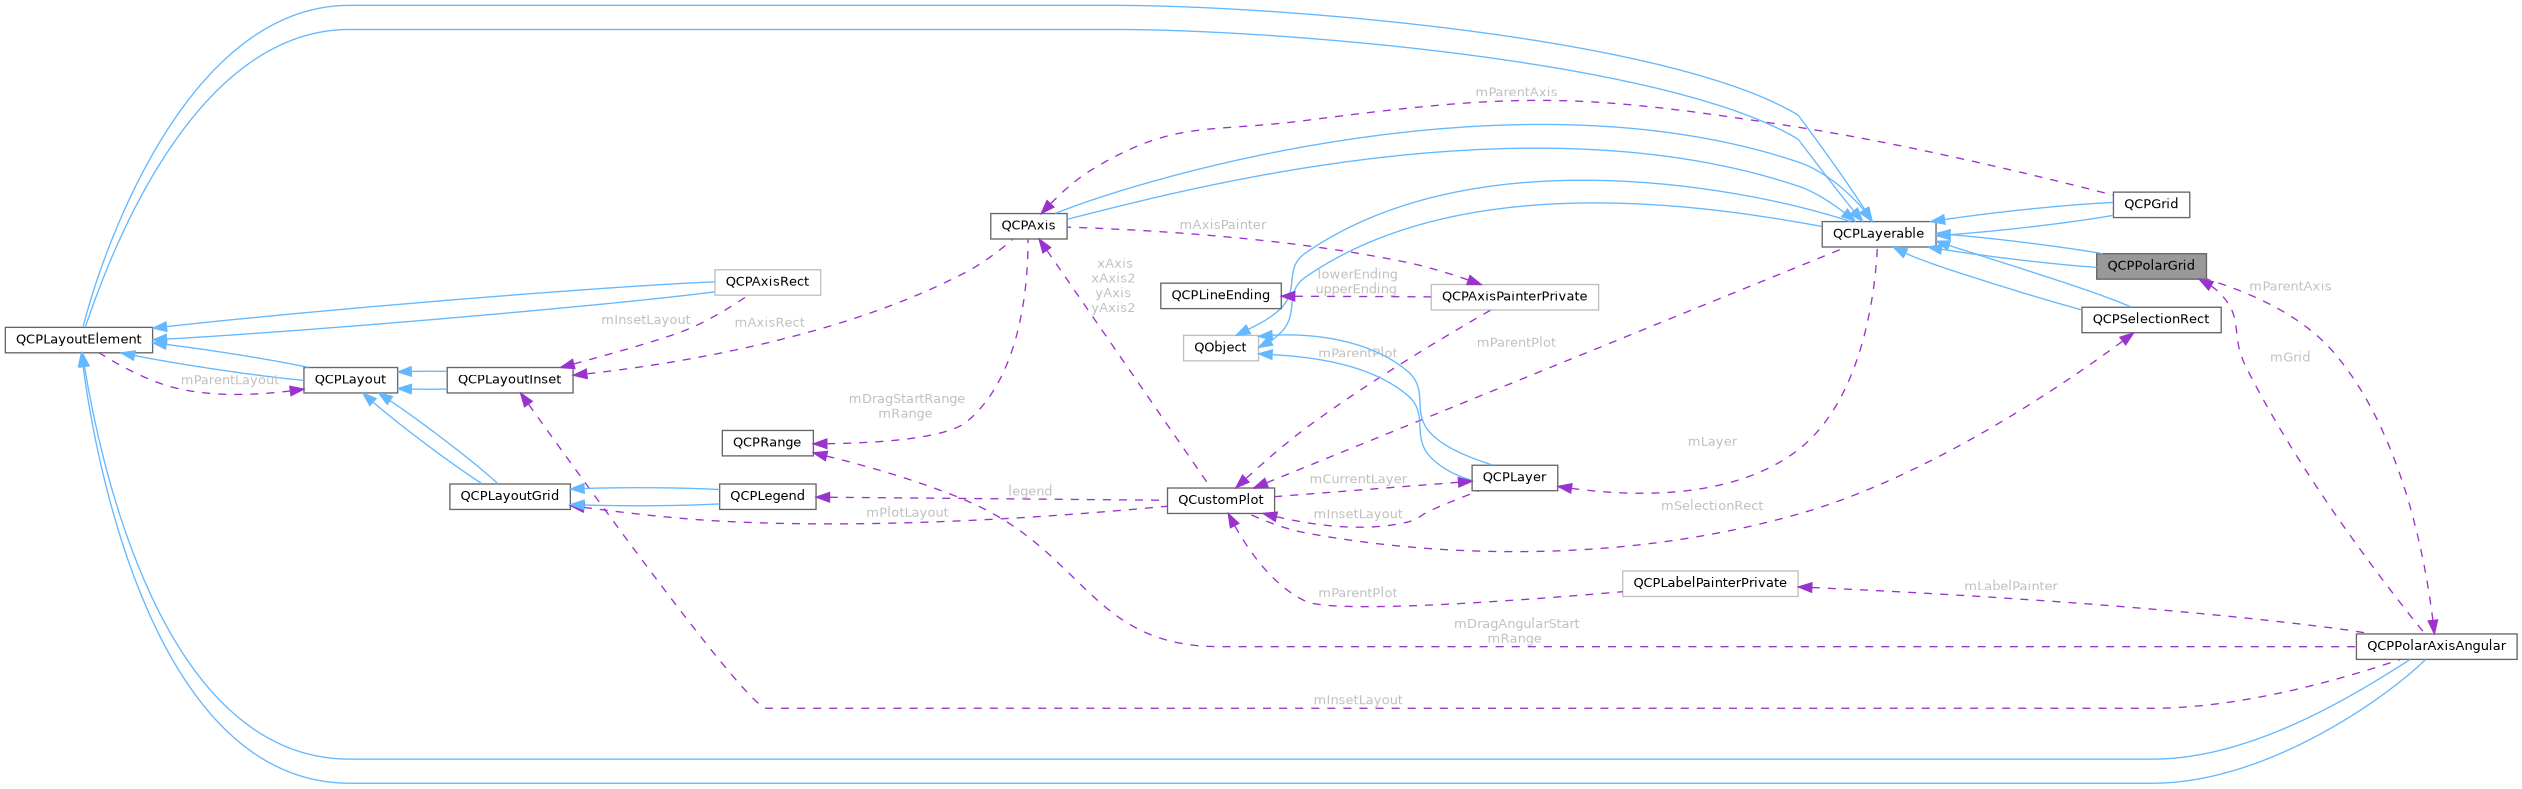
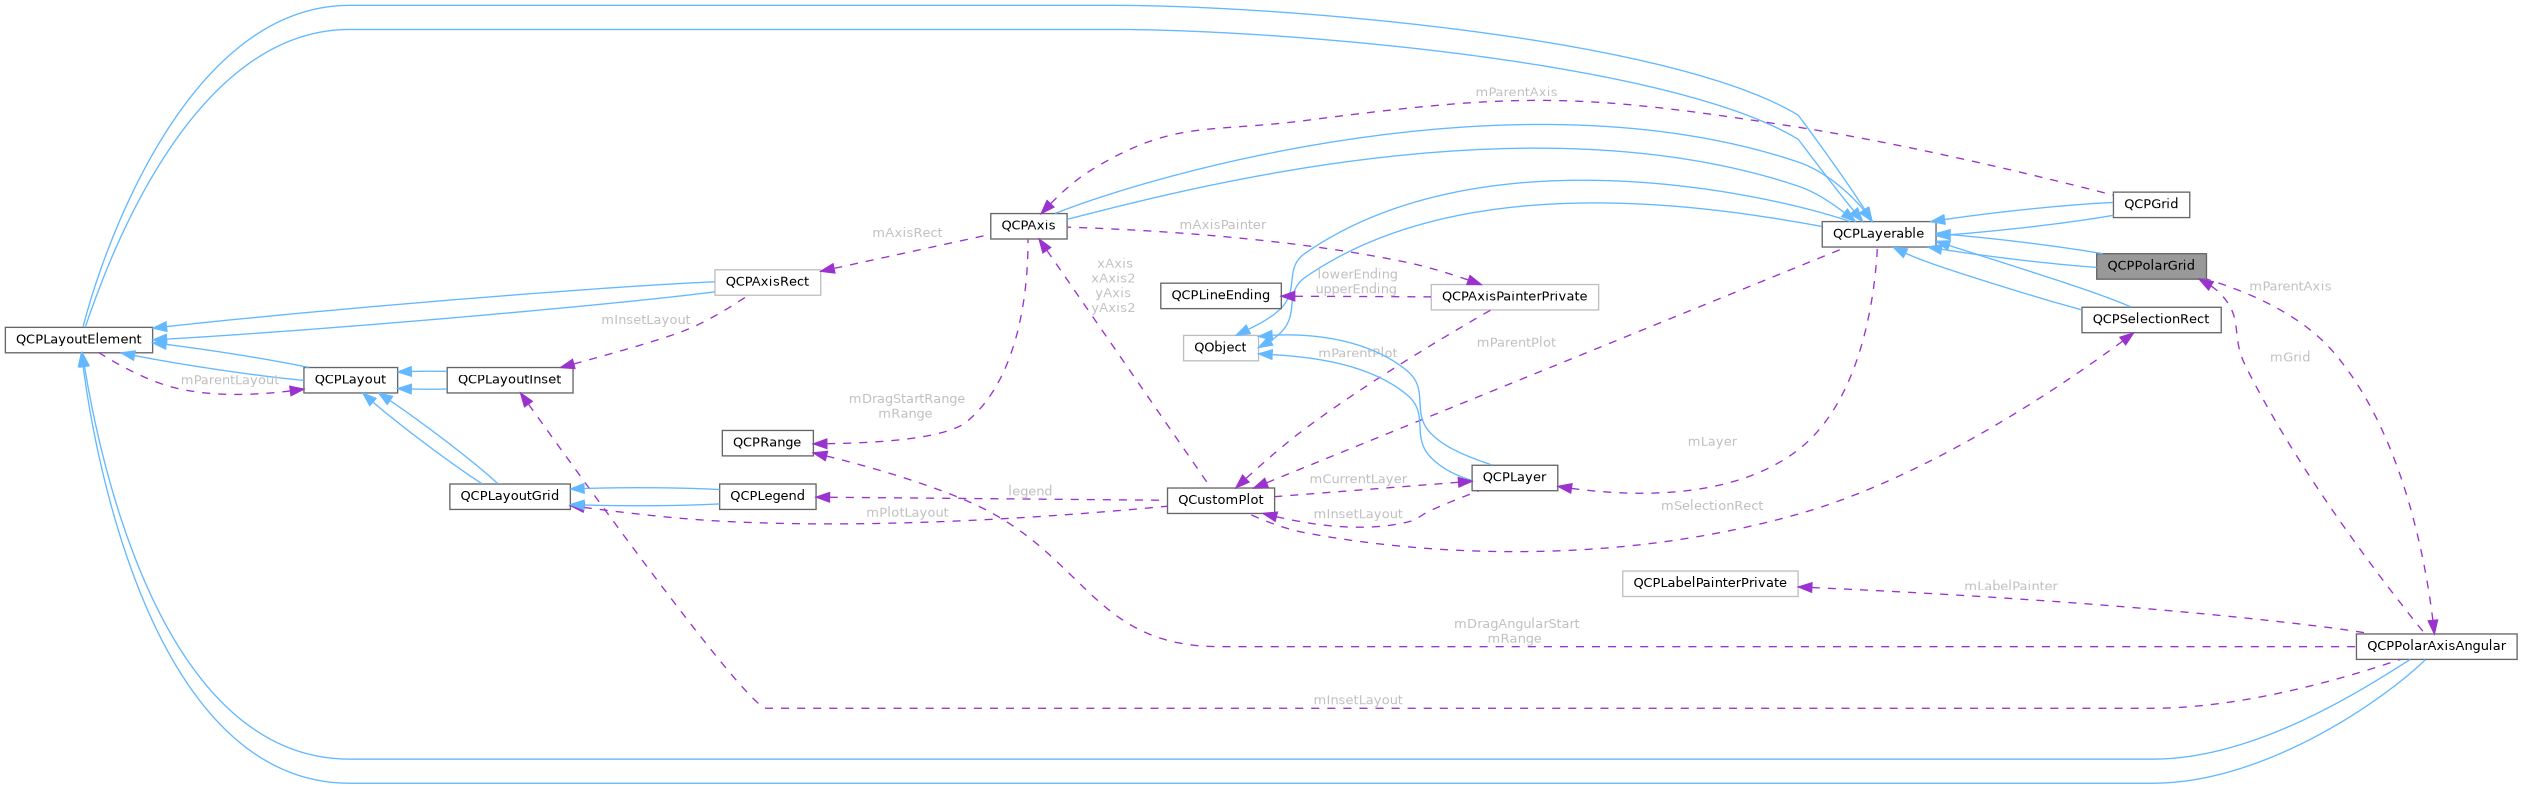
(809, 332) -> (912, 251)
(1412, 606) -> none
